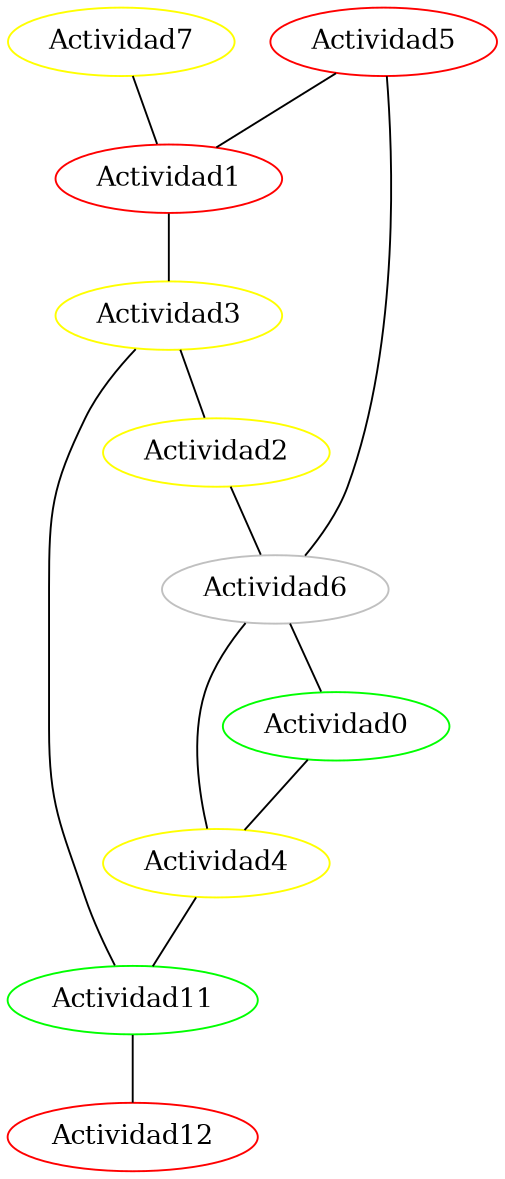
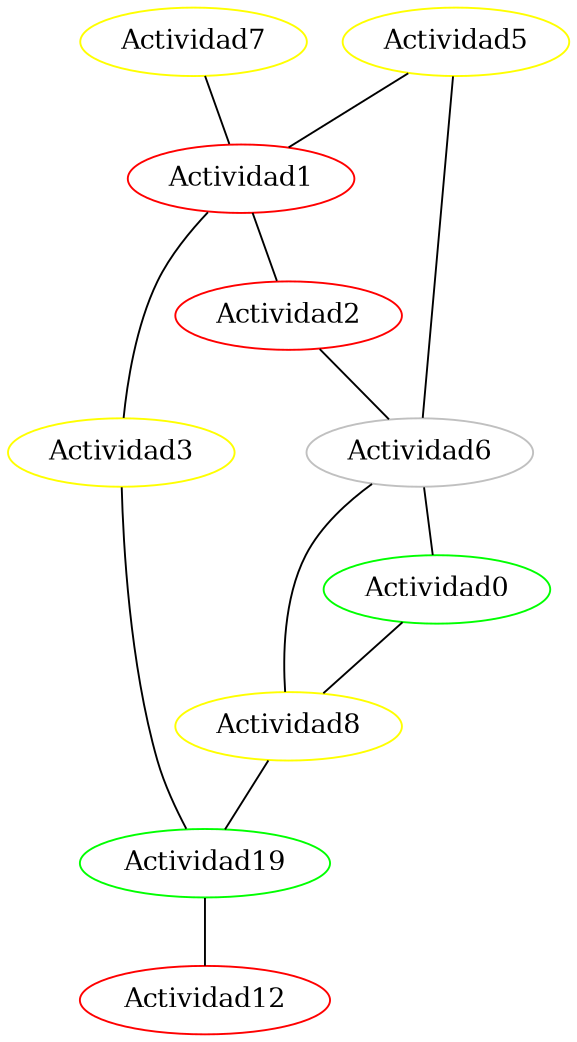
(384, 42) -> (456, 42)
(192, 384) -> (265, 247)
(216, 453) -> (289, 316)
(216, 863) -> (289, 726)
(133, 1000) -> (205, 863)
